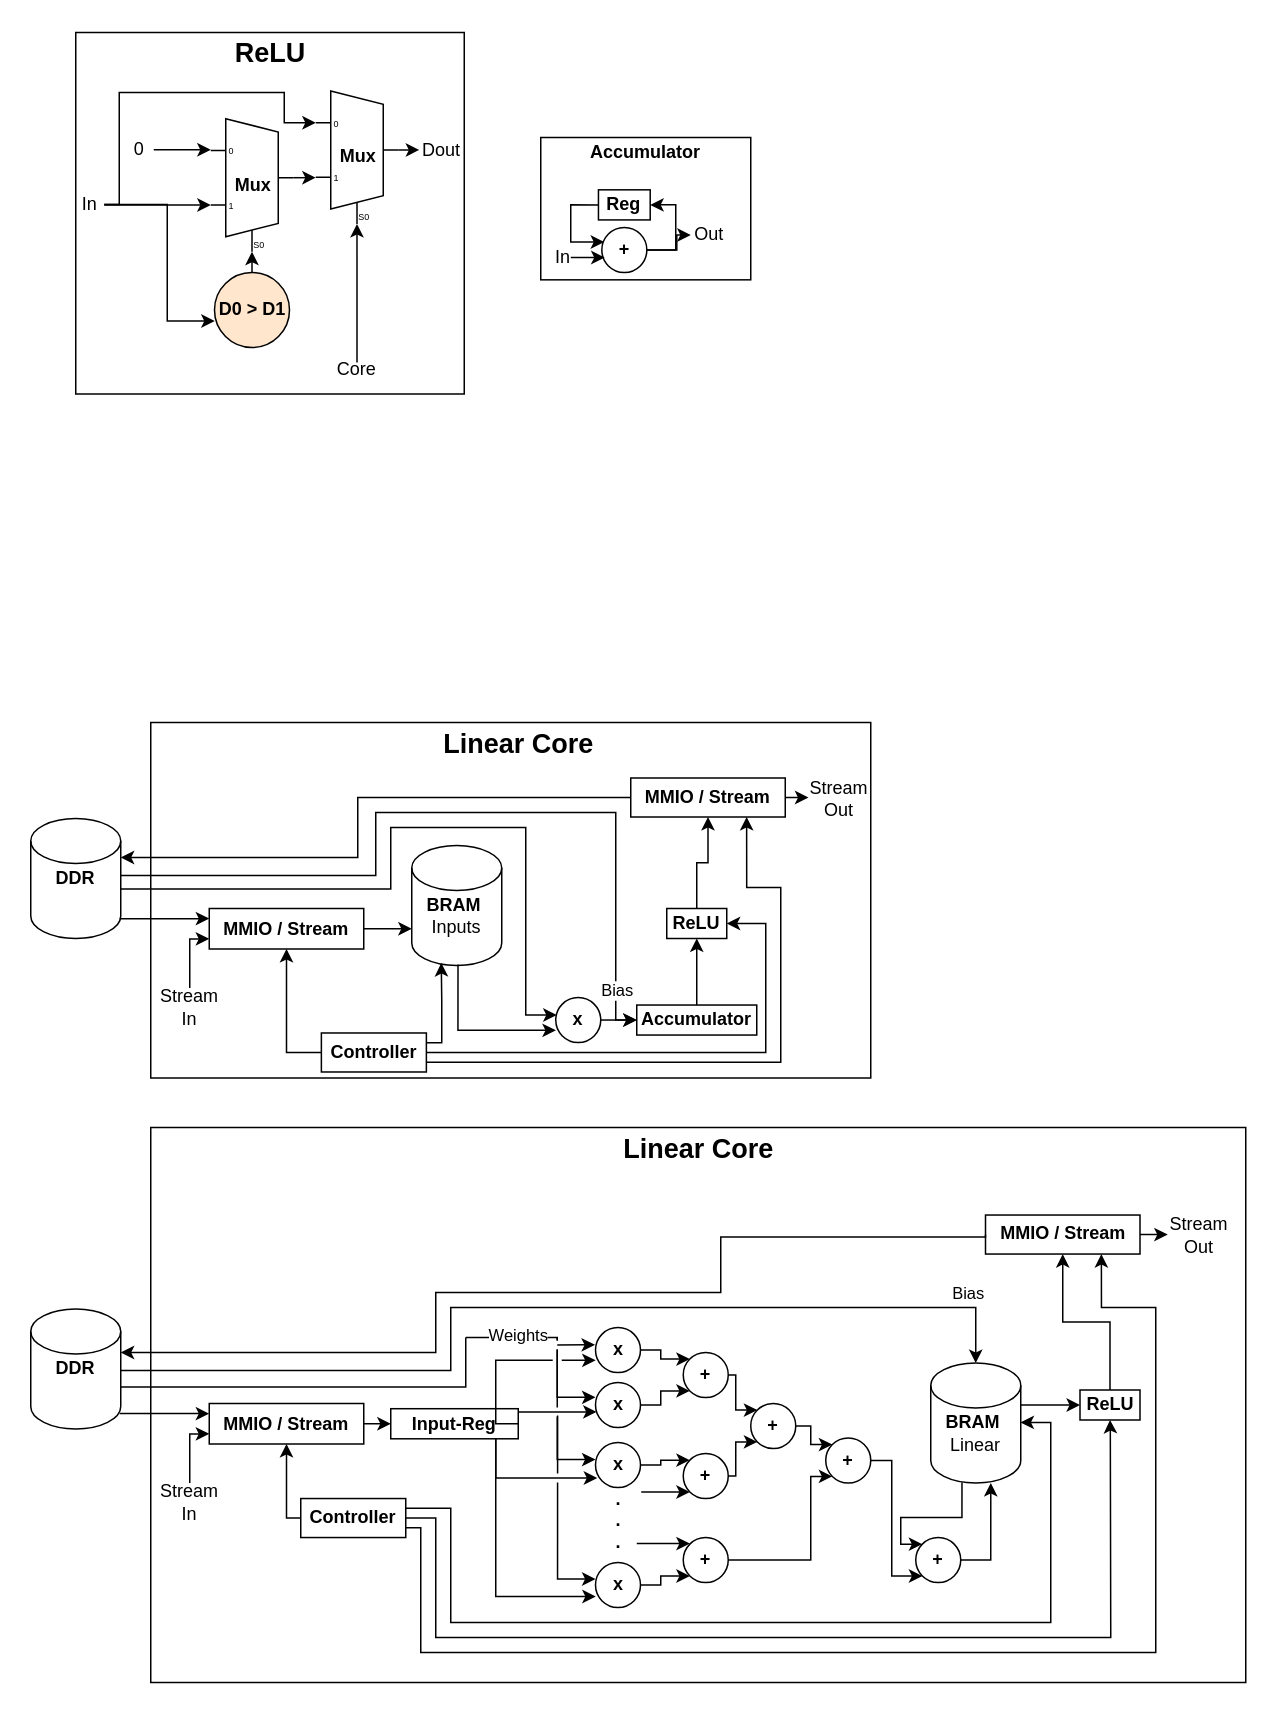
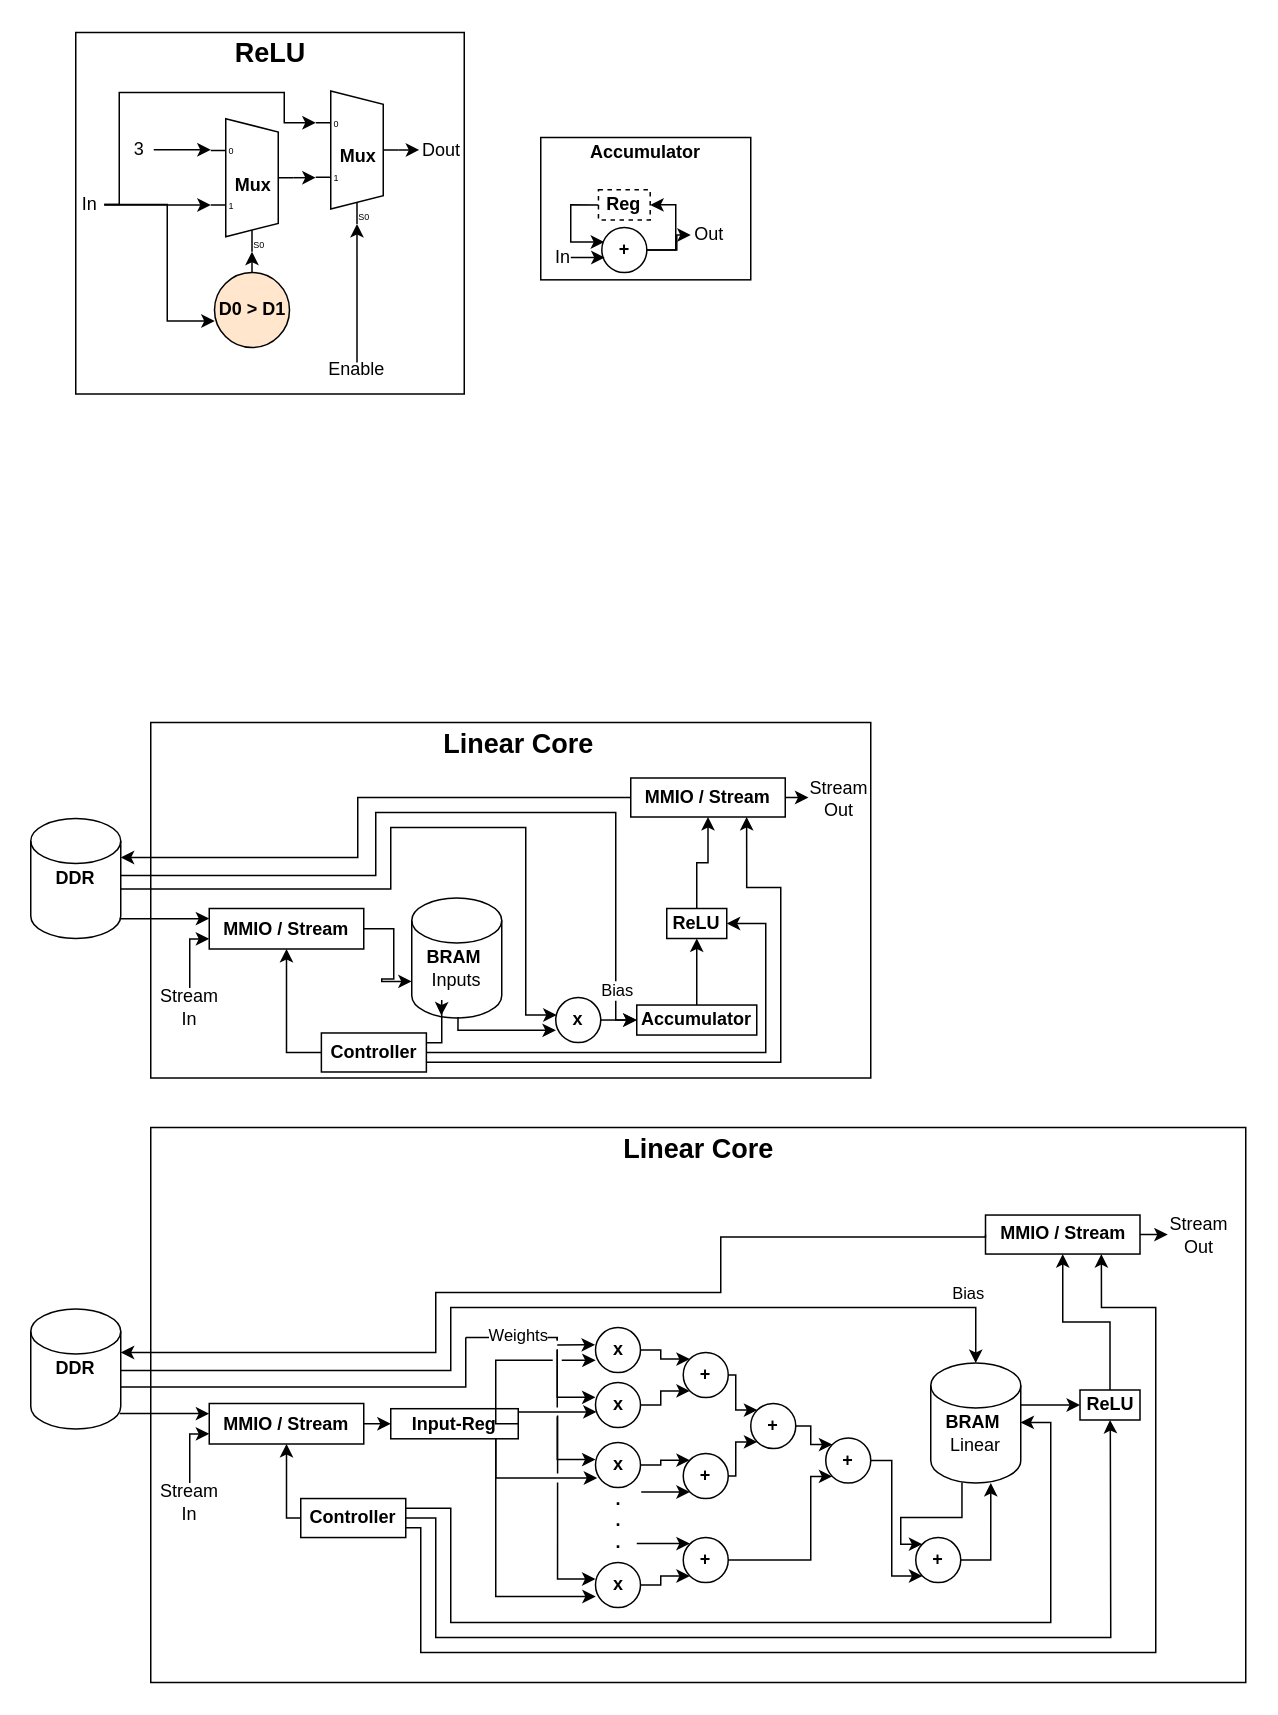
(140, 149) -> (140, 149)
(624, 205) -> (624, 205)
(357, 370) -> (357, 370)
(457, 905) -> (457, 958)
